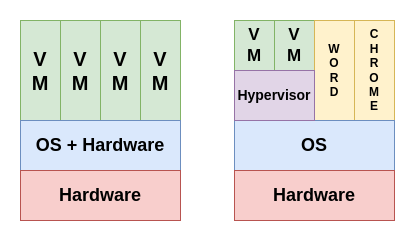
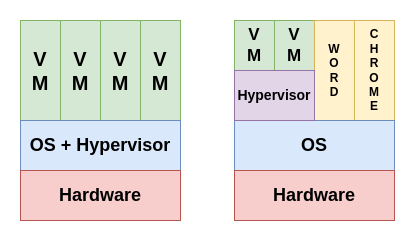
(101, 146) -> (101, 146)
